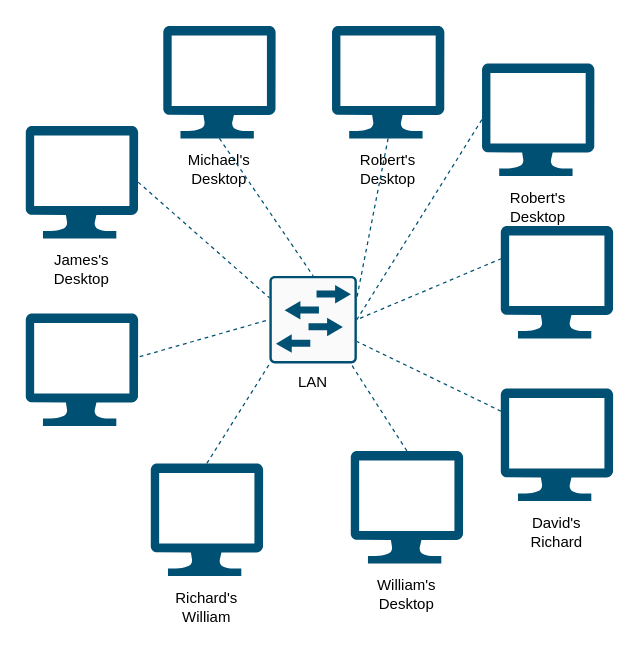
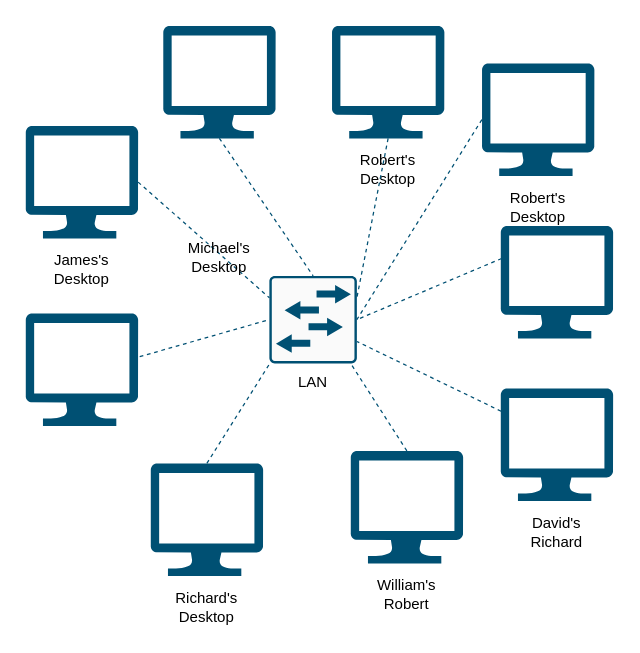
(219, 169) -> (219, 257)
(407, 594) -> (407, 594)
(207, 607) -> (207, 607)
